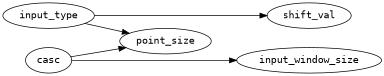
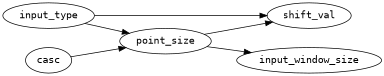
none -> (235, 29)
(151, 60) -> (225, 49)
